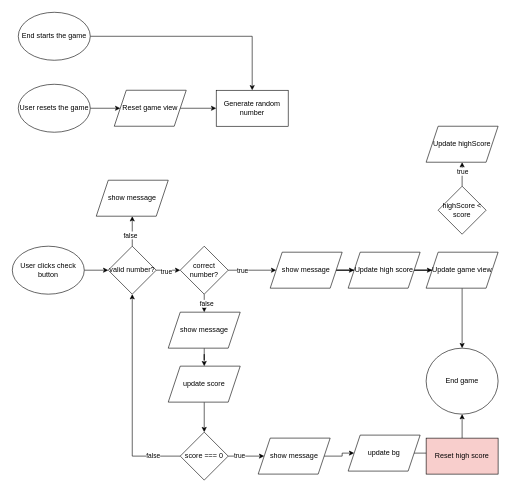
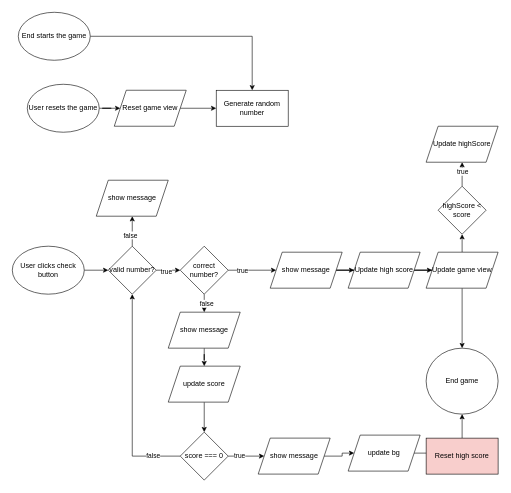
(54, 108) -> (63, 108)
none -> (462, 239)
